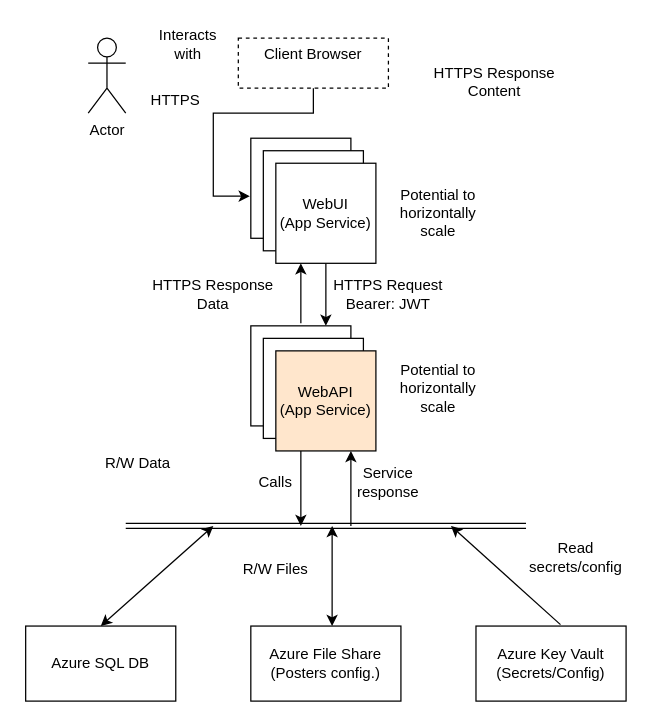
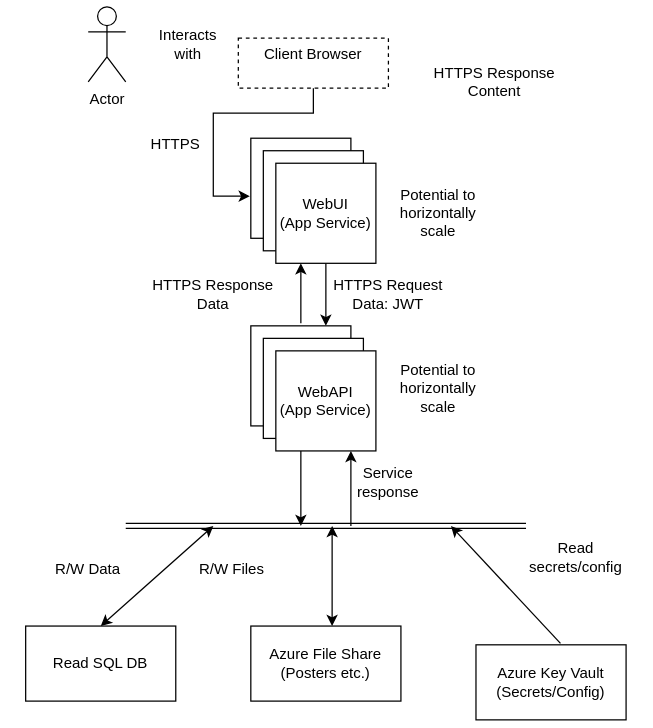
(107, 76) -> (107, 44)
(176, 101) -> (176, 144)
(388, 294) -> (388, 294)
(326, 401) -> (326, 401)
(138, 463) -> (88, 569)
(276, 482) -> none
(276, 569) -> (232, 569)
(101, 663) -> (101, 663)
(326, 663) -> (326, 663)
(551, 663) -> (551, 682)
